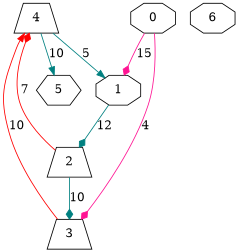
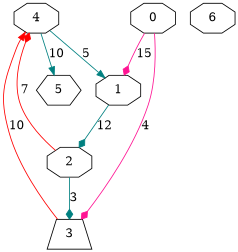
(36, 18) -> (36, 18)
(69, 162) -> (69, 162)
(77, 198) -> (74, 198)
